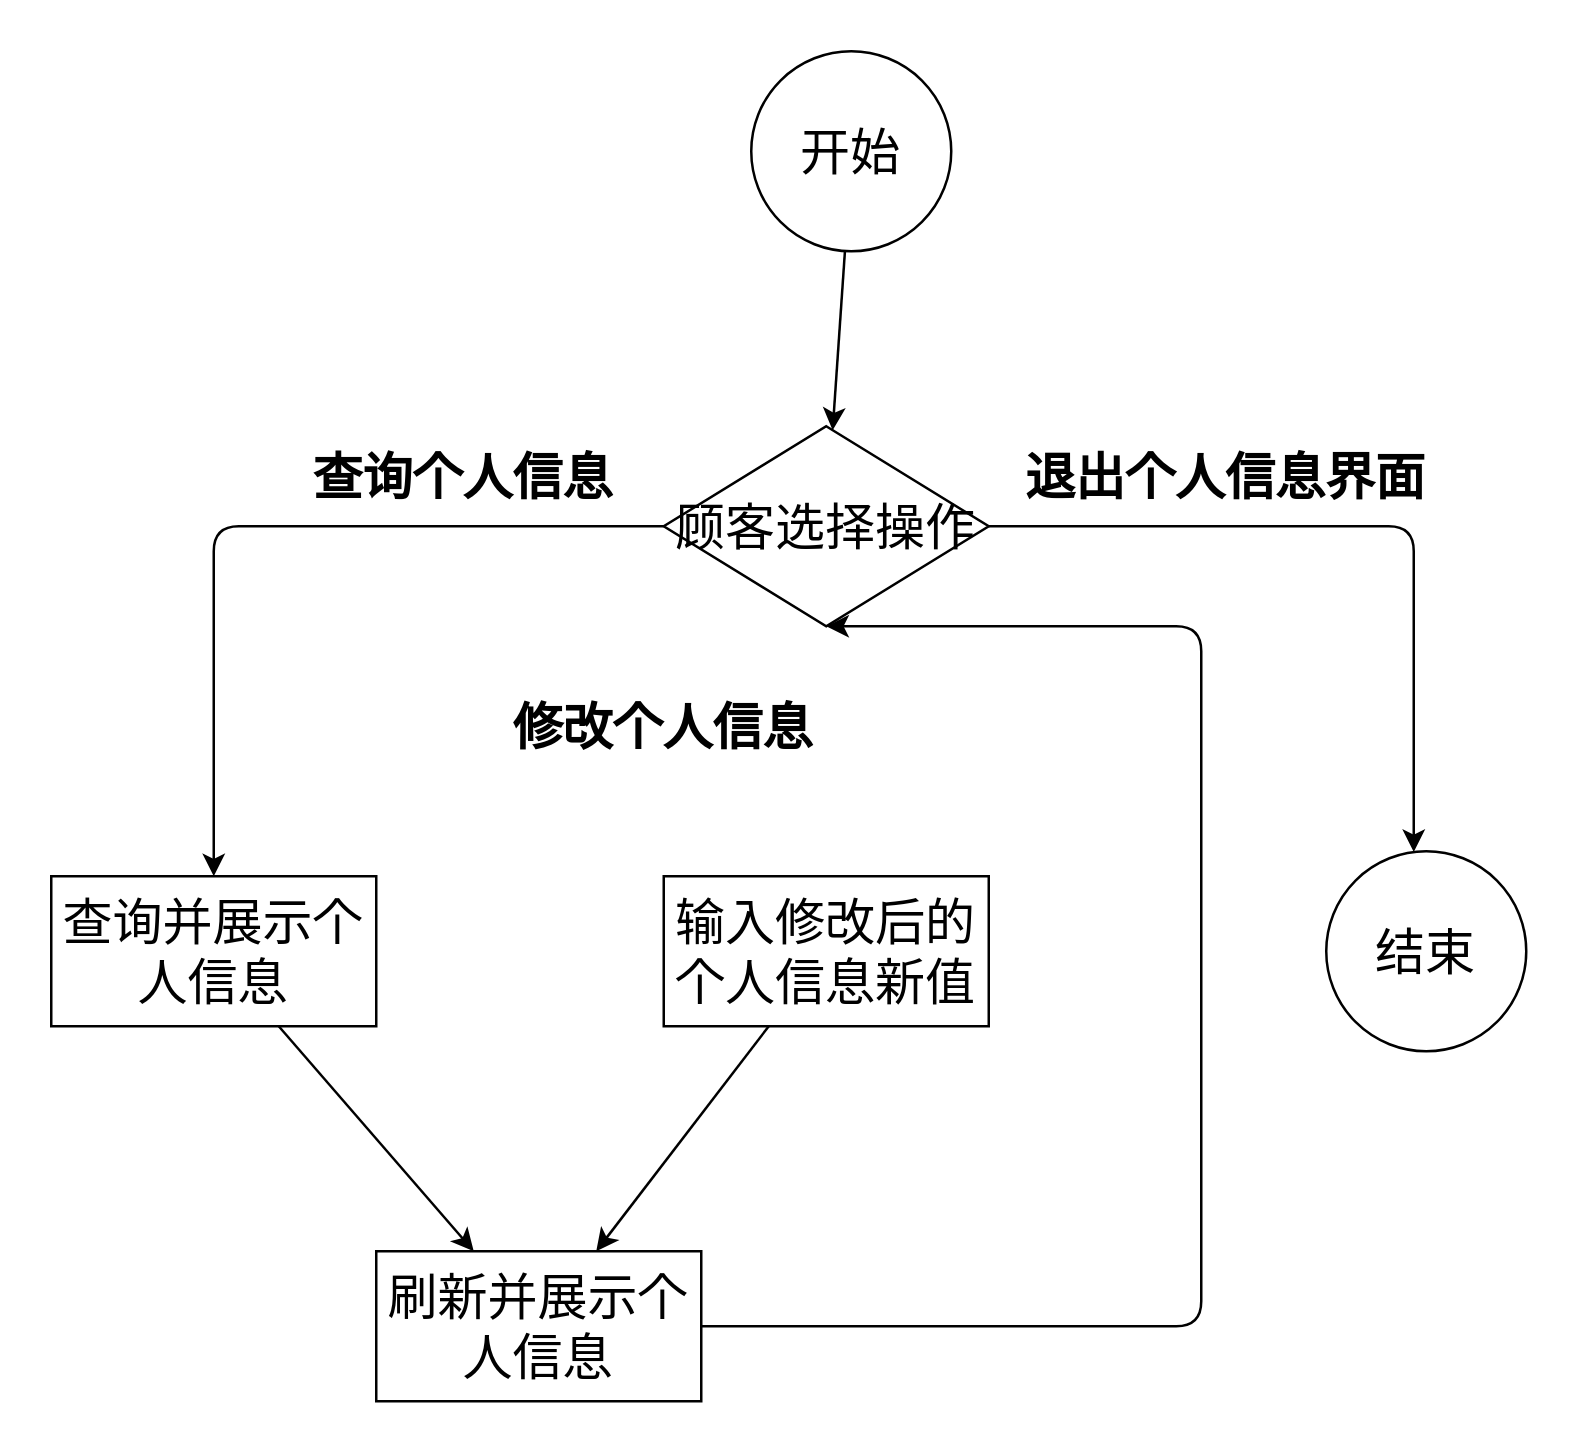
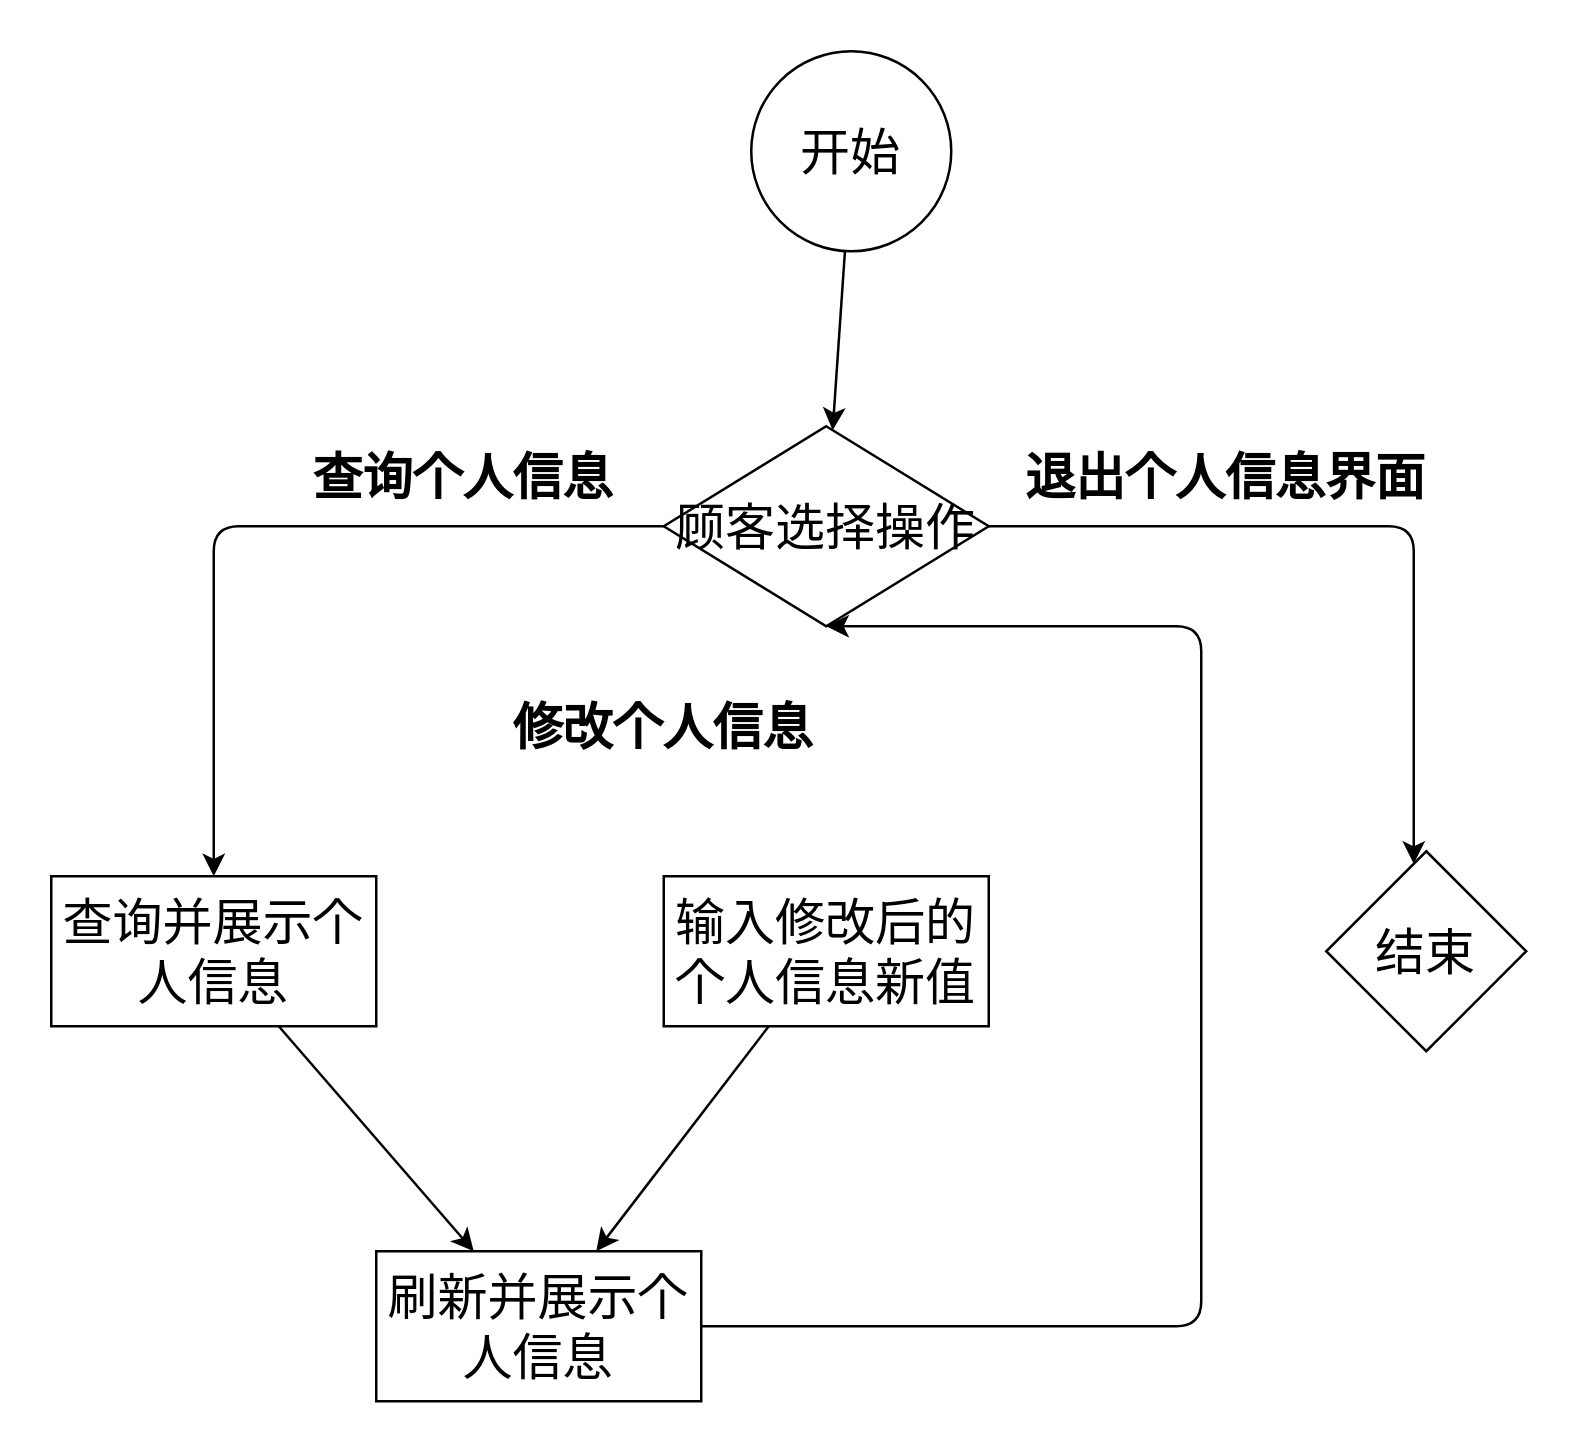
(1426, 951) -> (1426, 951)
